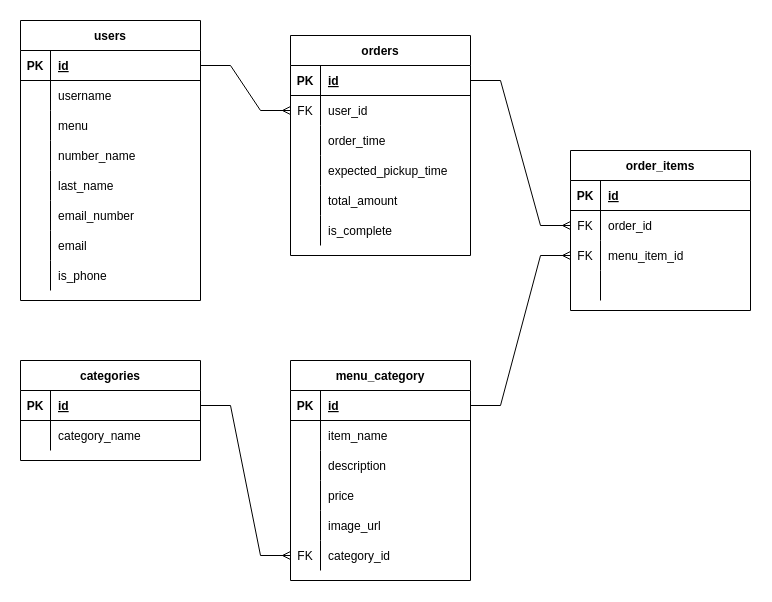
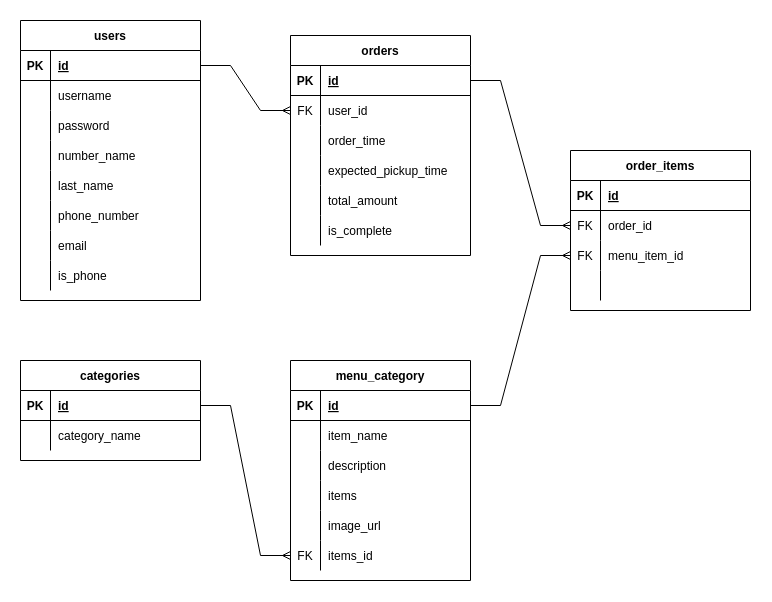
(71, 126) -> (85, 126)
(95, 216) -> (98, 216)
(343, 496) -> (343, 496)
(363, 556) -> (352, 556)
